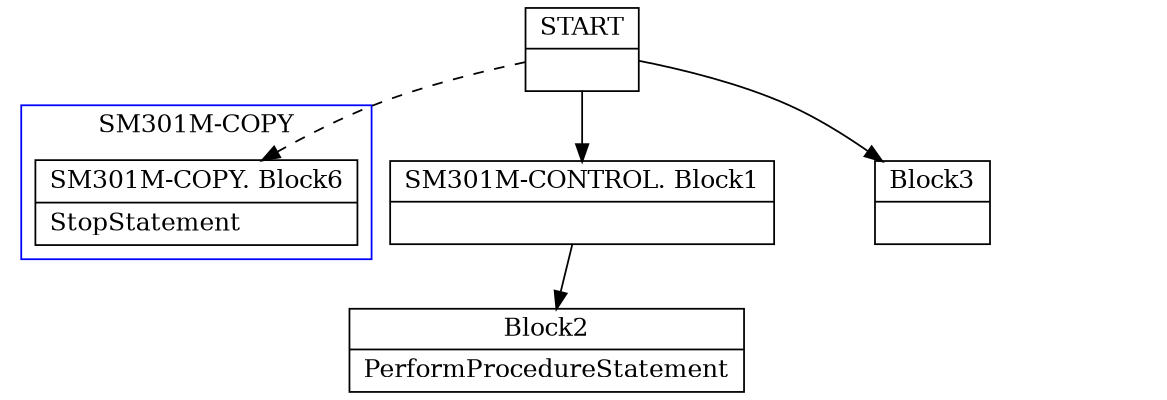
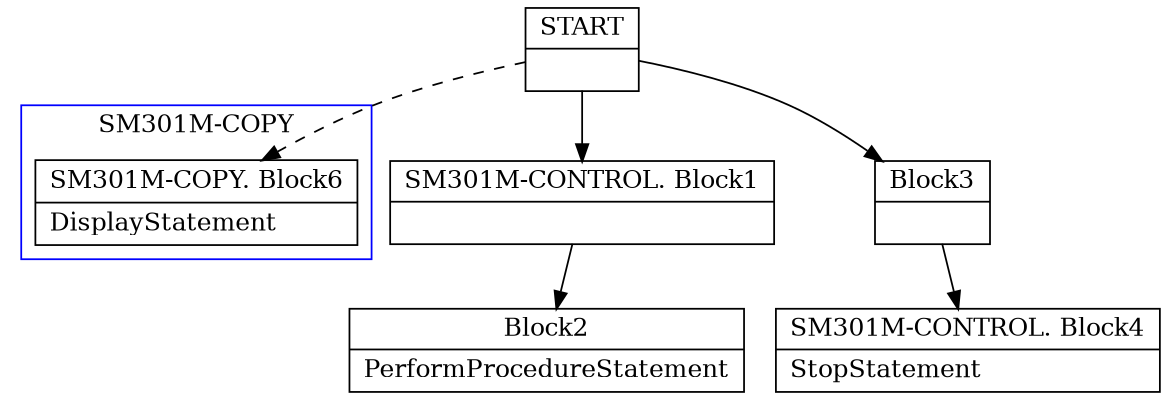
(146, 223) -> (164, 223)
none -> (968, 350)
